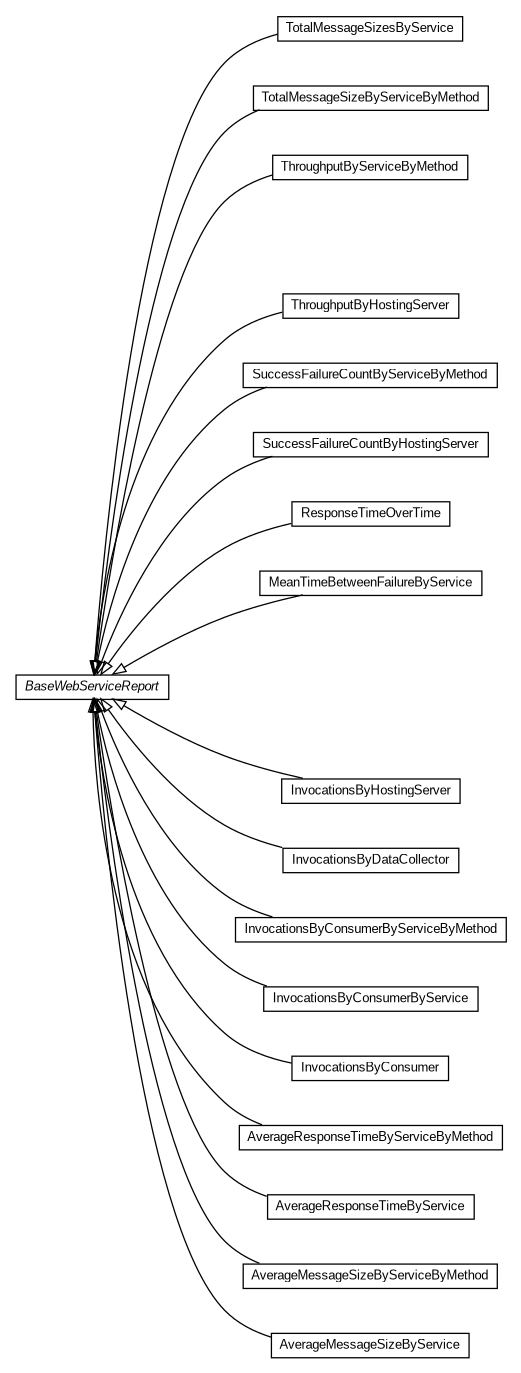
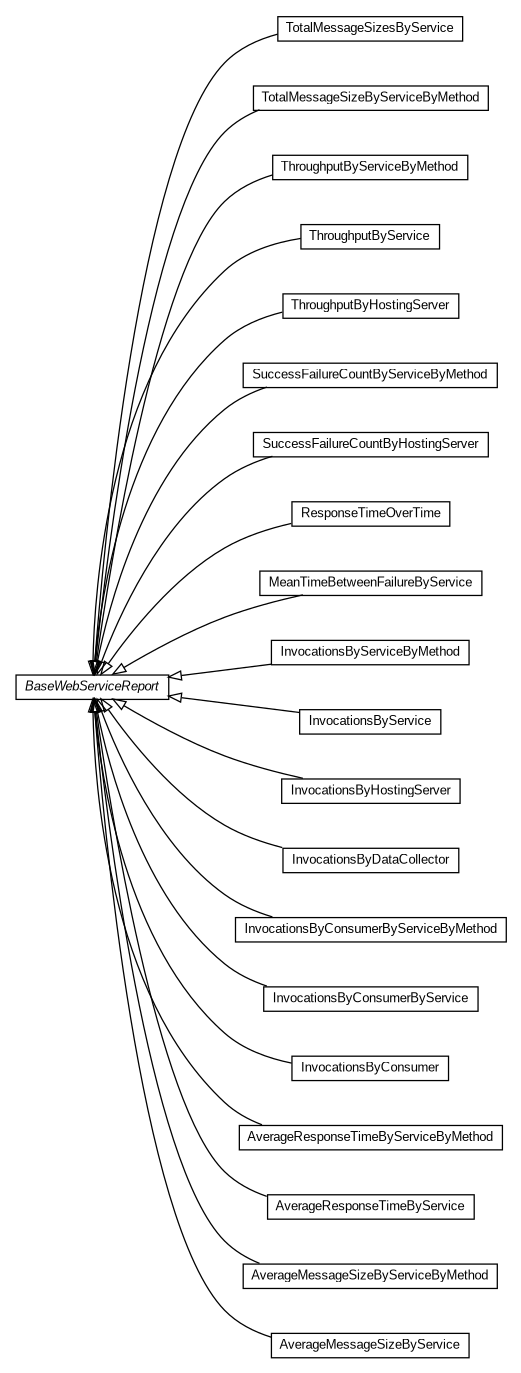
none -> (370, 236)
none -> (370, 652)
none -> (370, 721)
